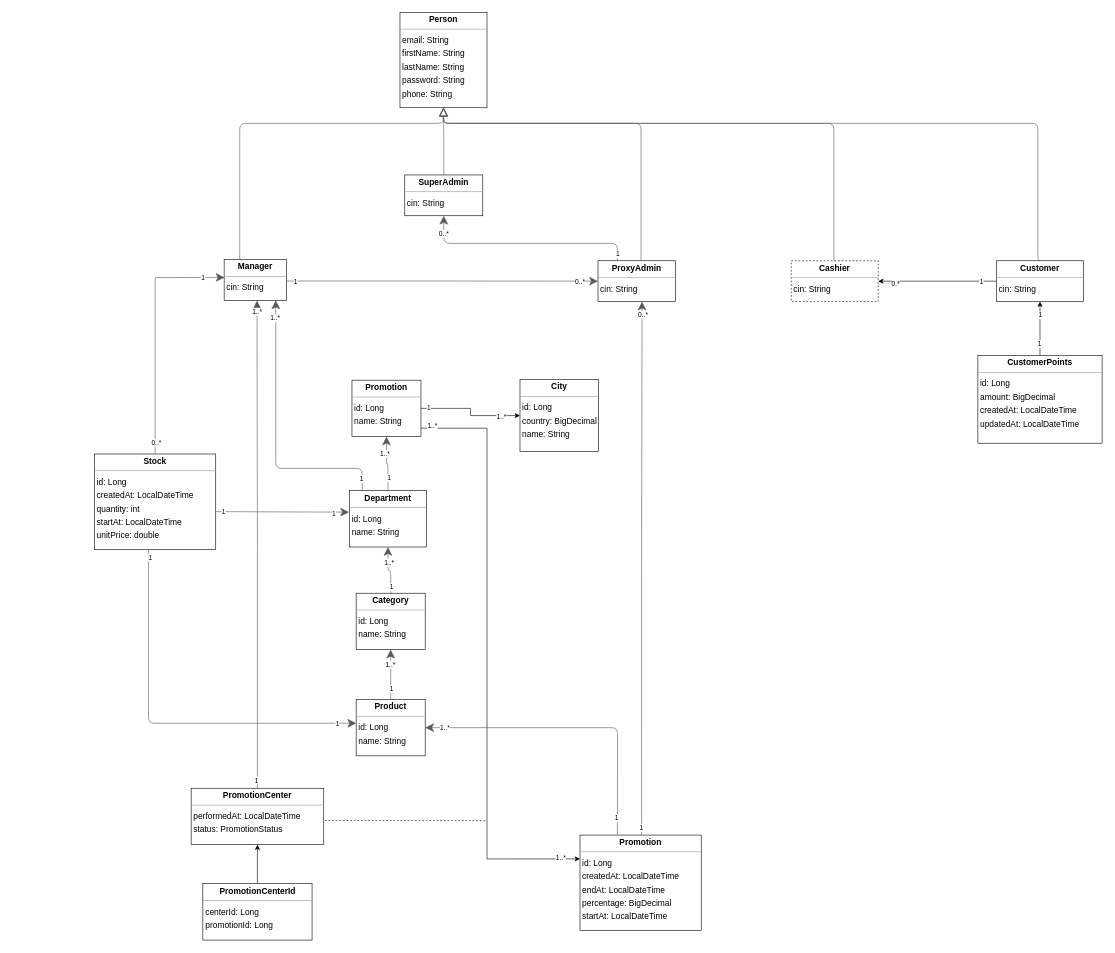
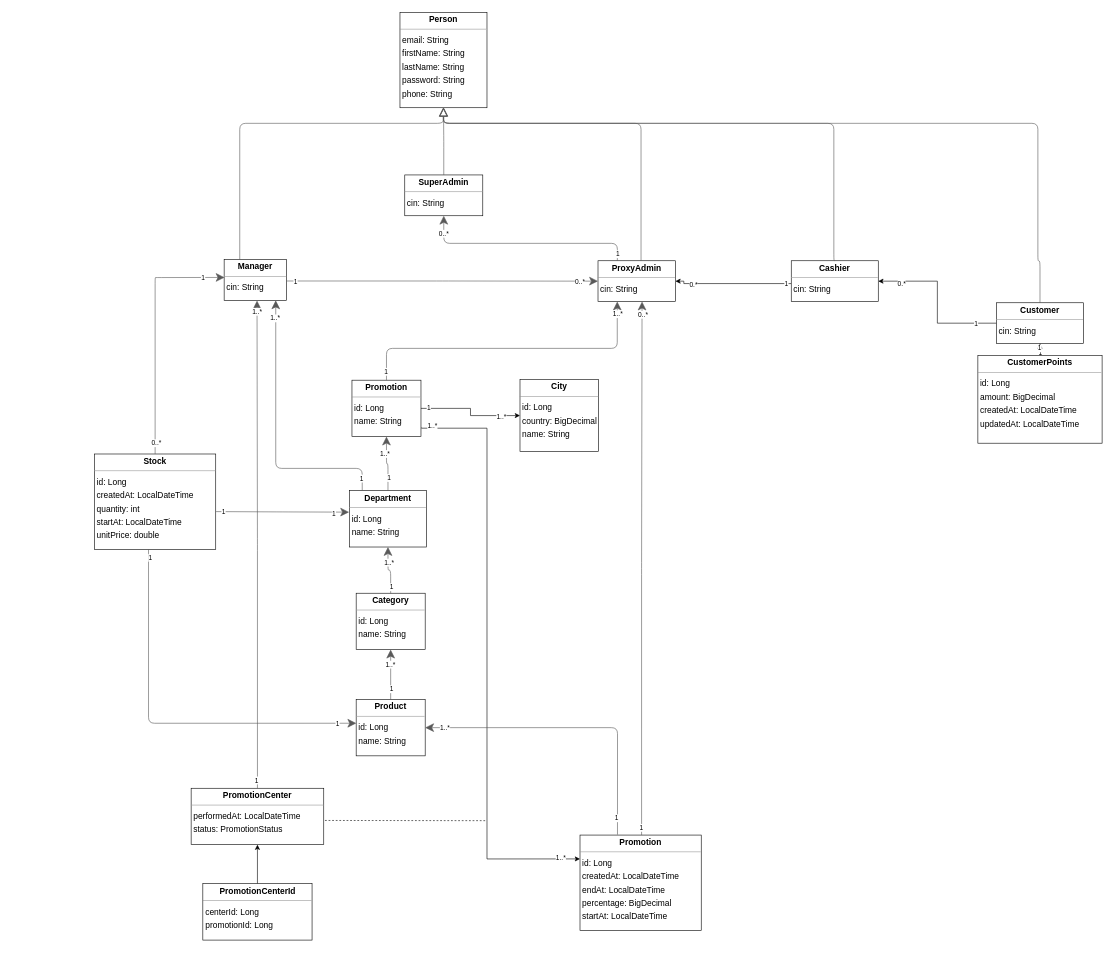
(835, 281) -> (835, 281)
(1040, 281) -> (1040, 323)
none -> (735, 284)
none -> (617, 313)
